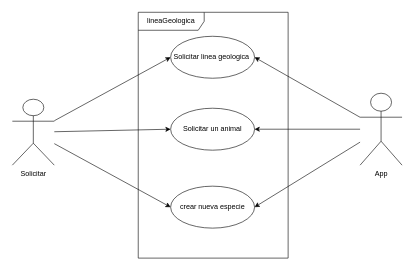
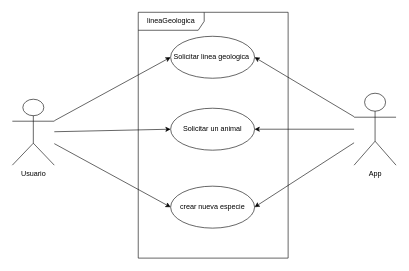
(381, 129) -> (375, 129)
(34, 174) -> (34, 174)
